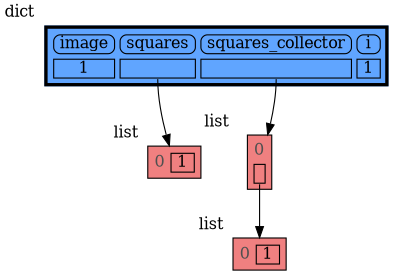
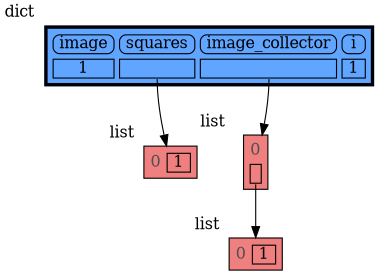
(276, 44) -> (268, 44)
